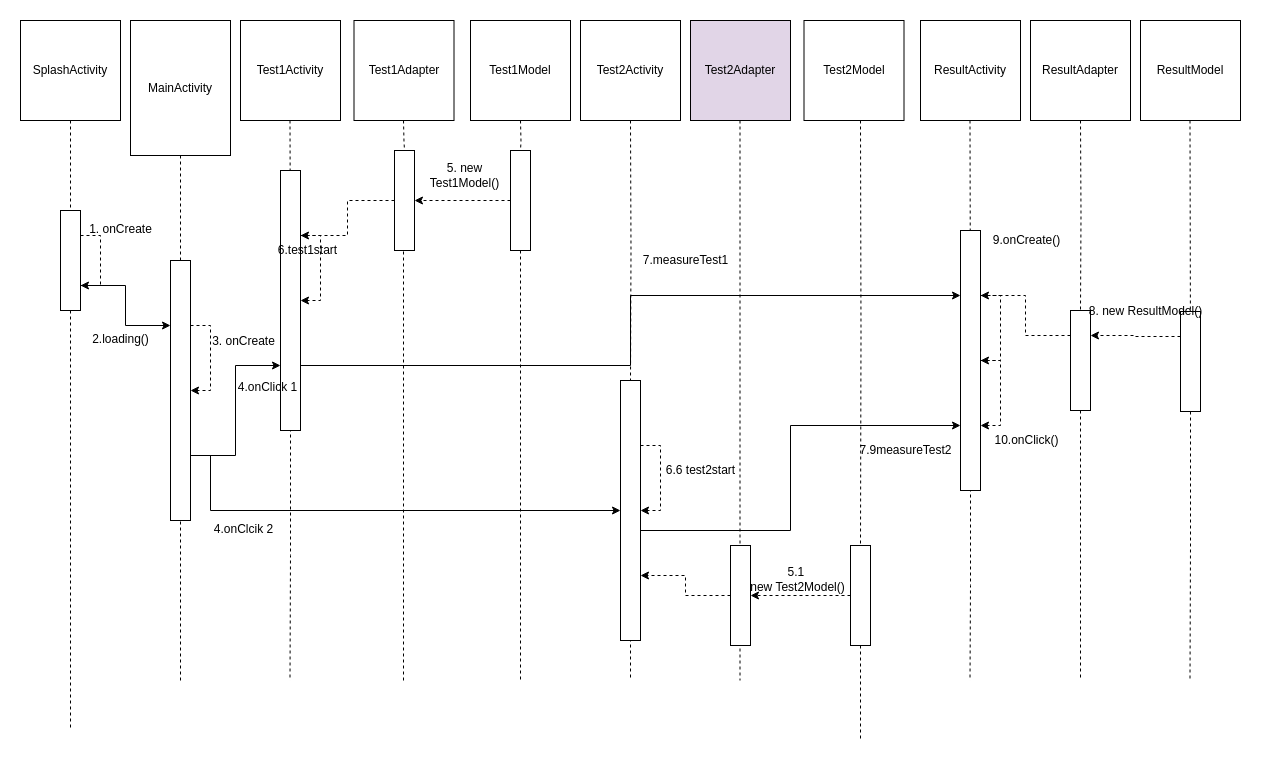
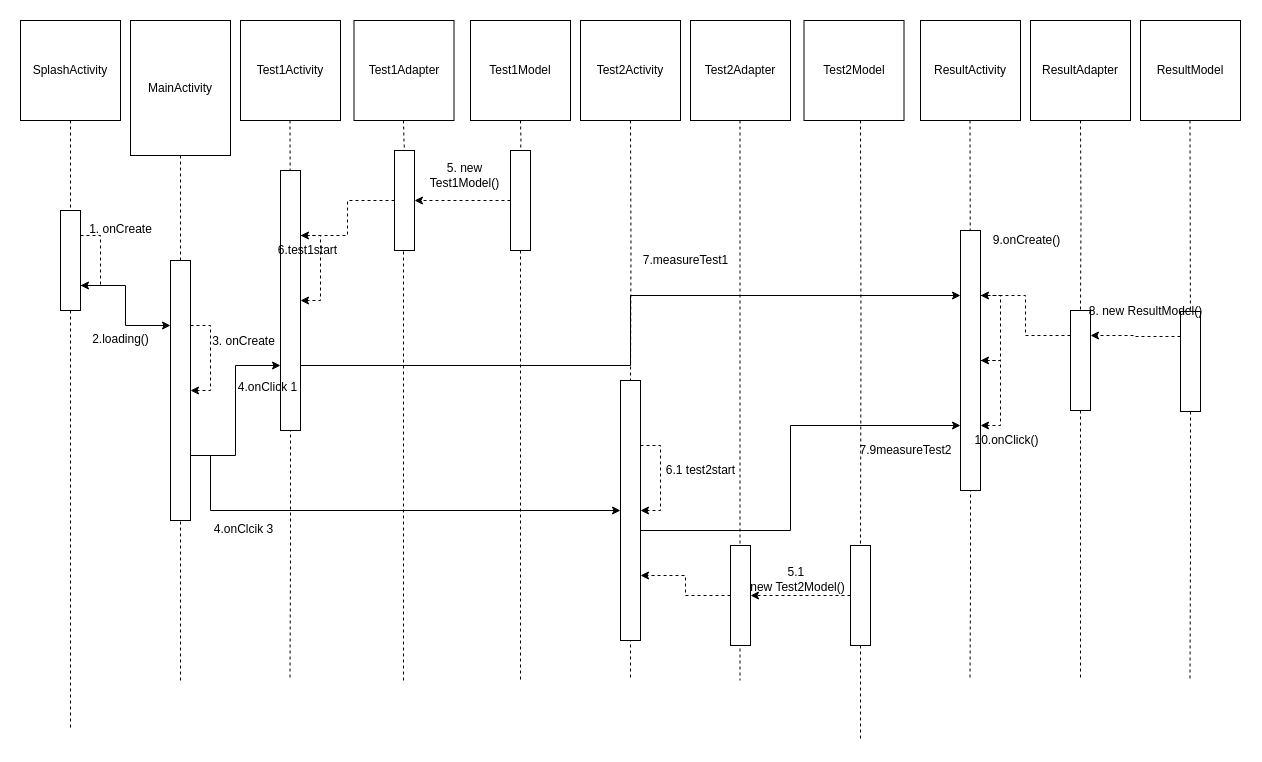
(741, 71) -> (741, 71)
(1027, 441) -> (1007, 441)
(701, 471) -> (701, 471)
(244, 530) -> (244, 530)
